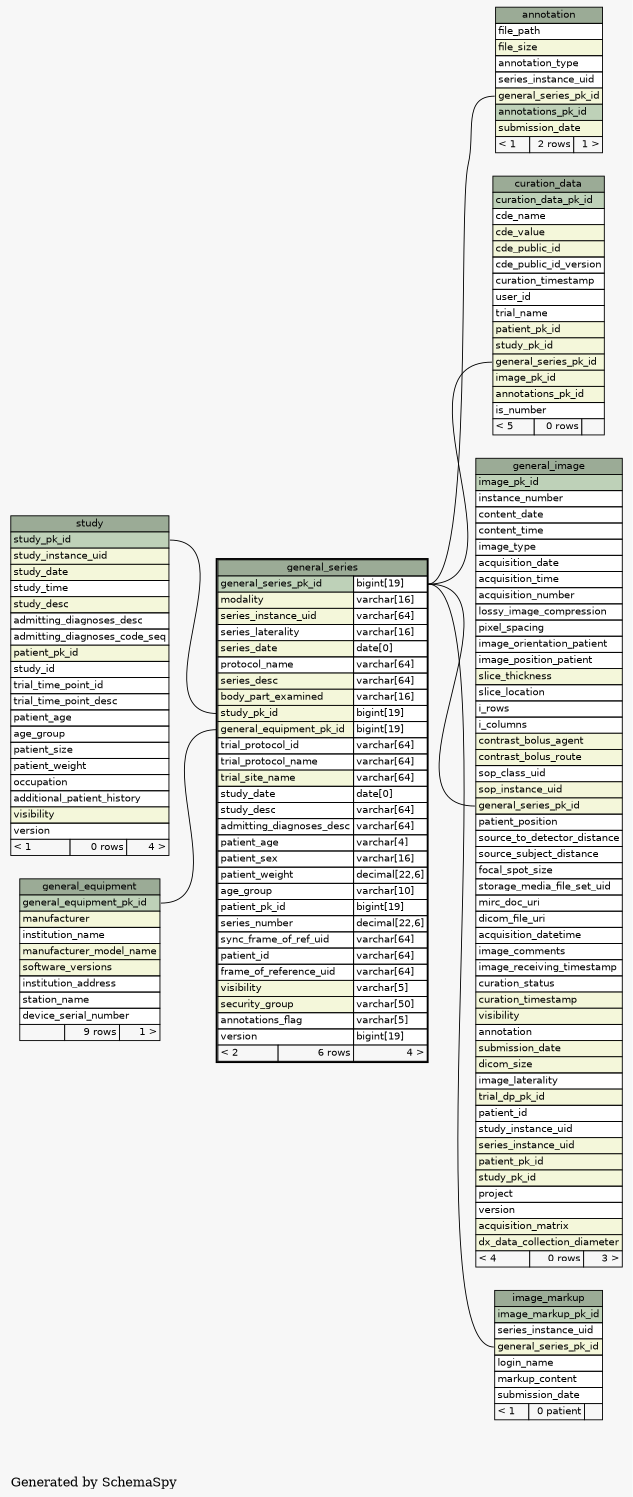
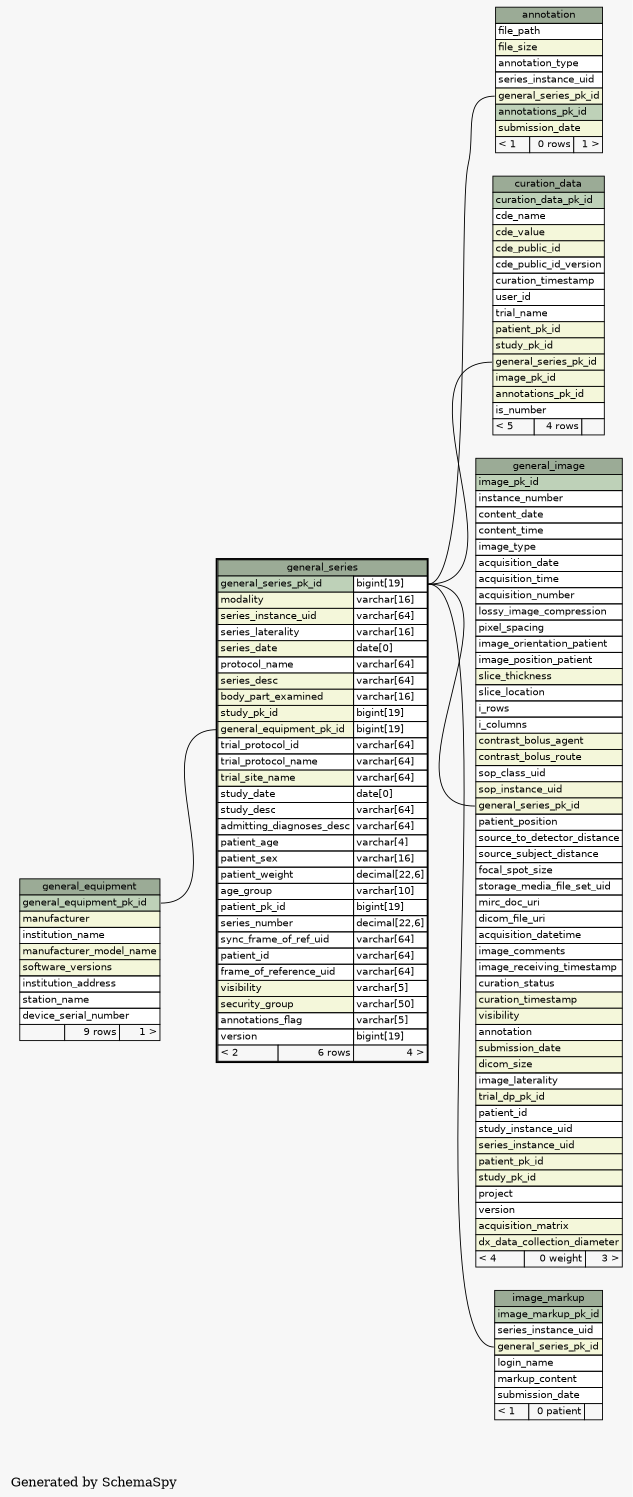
(554, 144) -> (554, 144)
(563, 426) -> (563, 426)
(90, 686) -> none
(564, 1259) -> (561, 1259)
